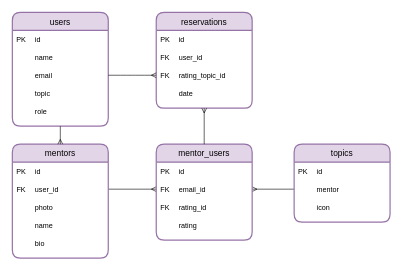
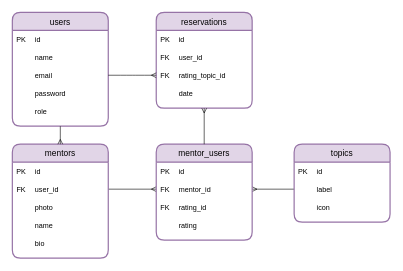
(44, 94) -> (51, 94)
(192, 190) -> (196, 190)
(329, 190) -> (325, 190)
